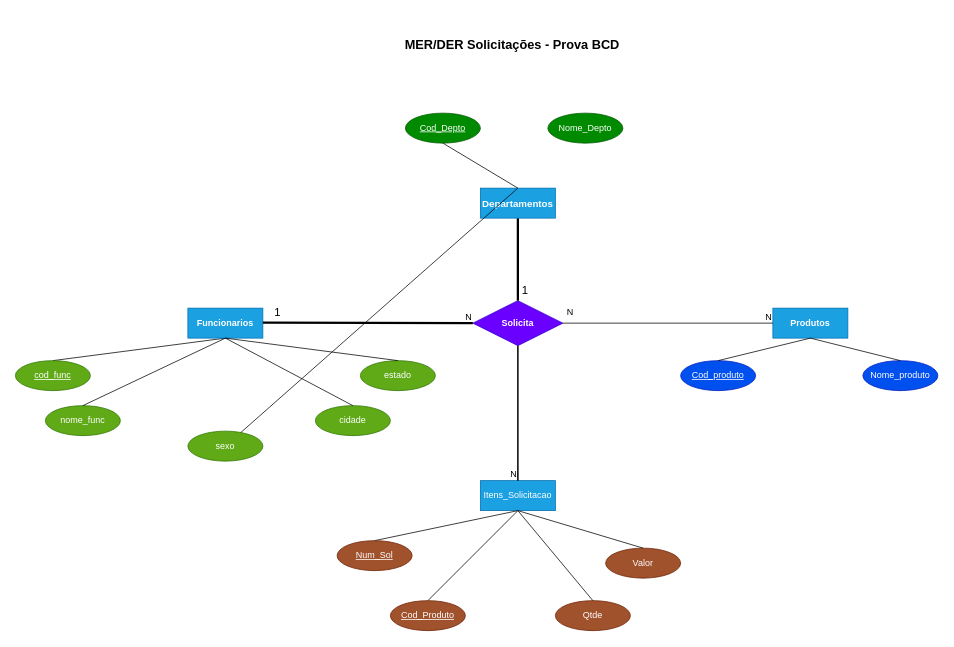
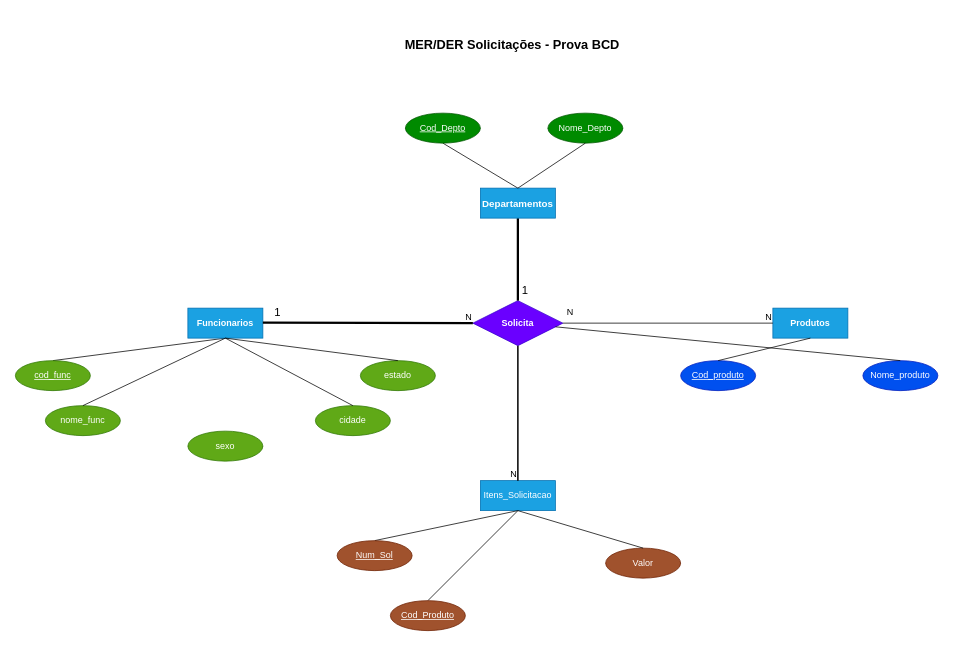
(380, 310) -> (551, 166)
(855, 349) -> (727, 343)
(556, 556) -> none
(593, 615) -> none
